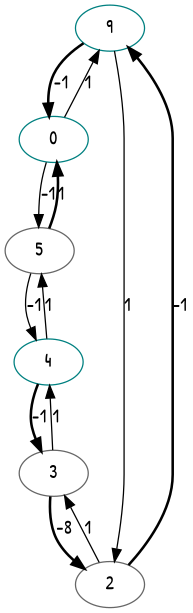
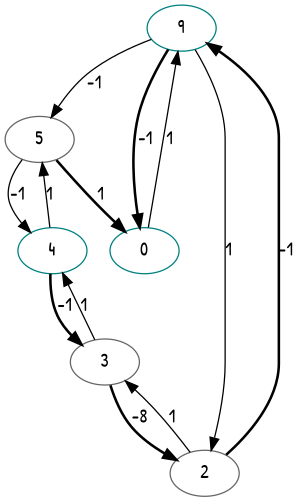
(41, 188) -> (99, 65)
